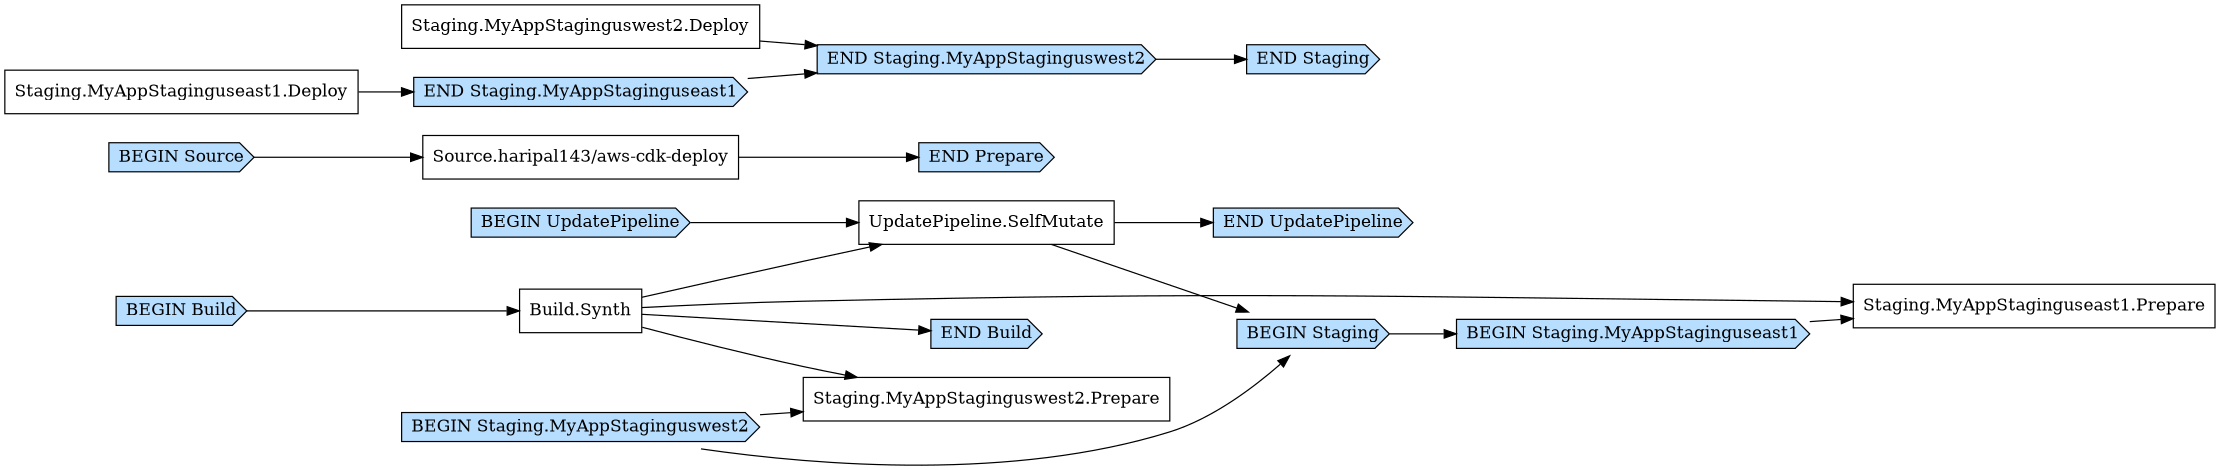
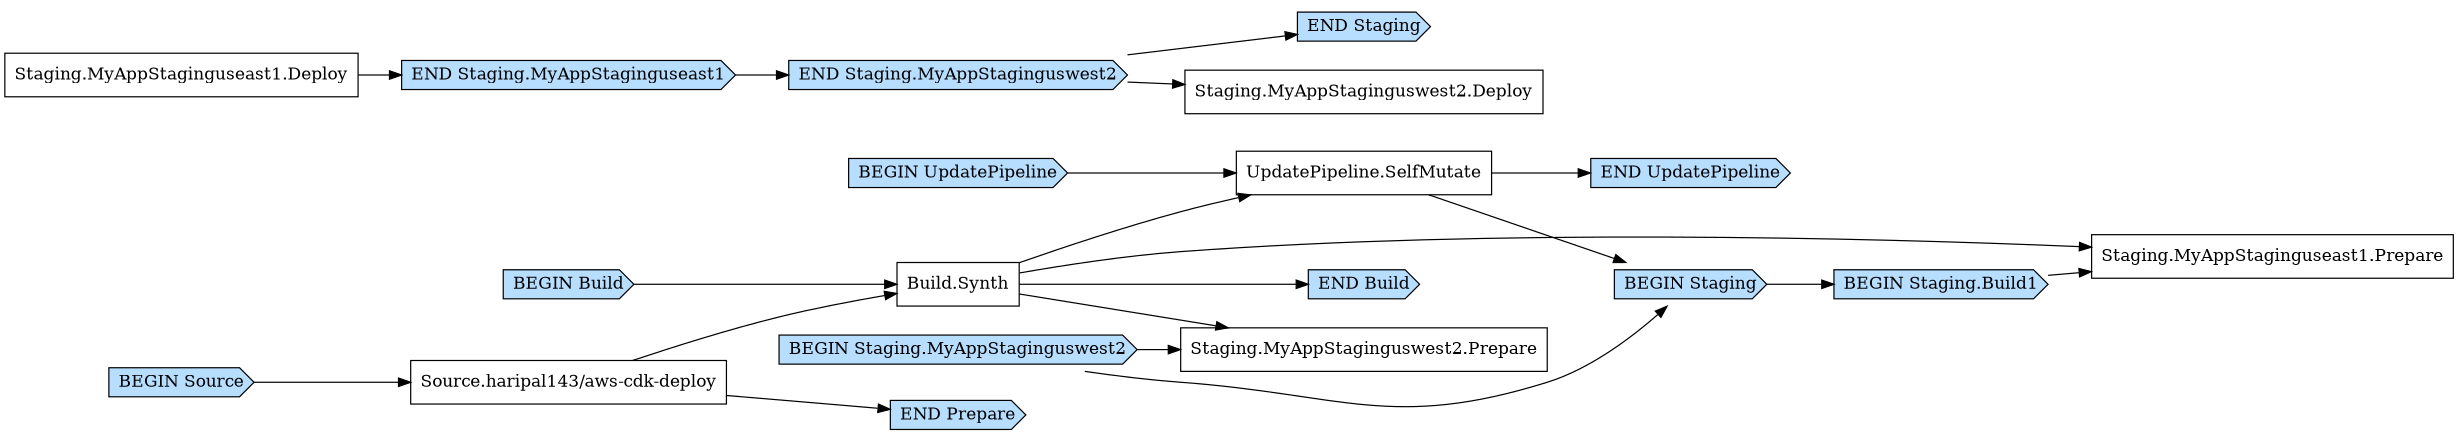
(782, 43) -> (1150, 83)
none -> (757, 323)
(1633, 334) -> (1941, 284)
